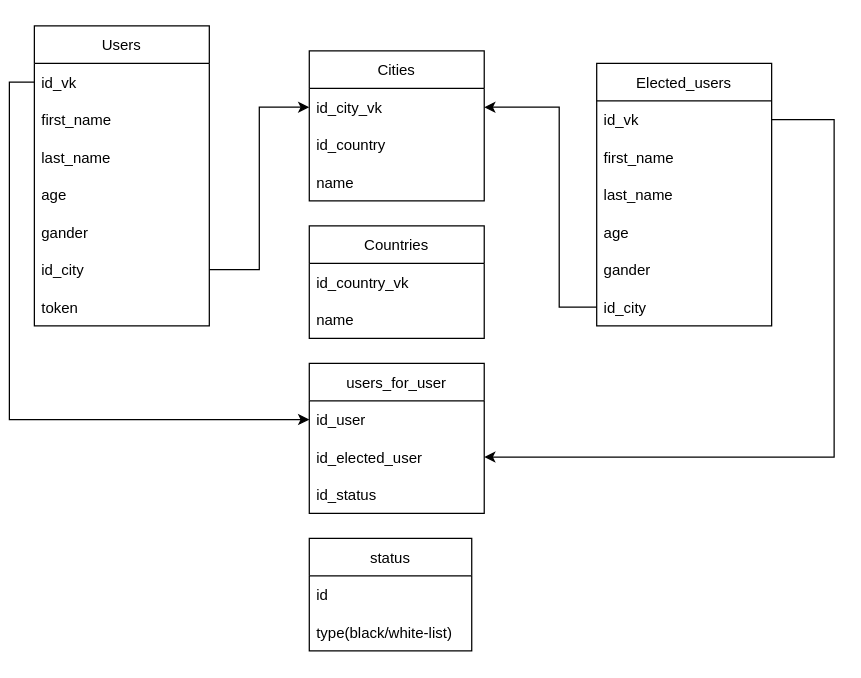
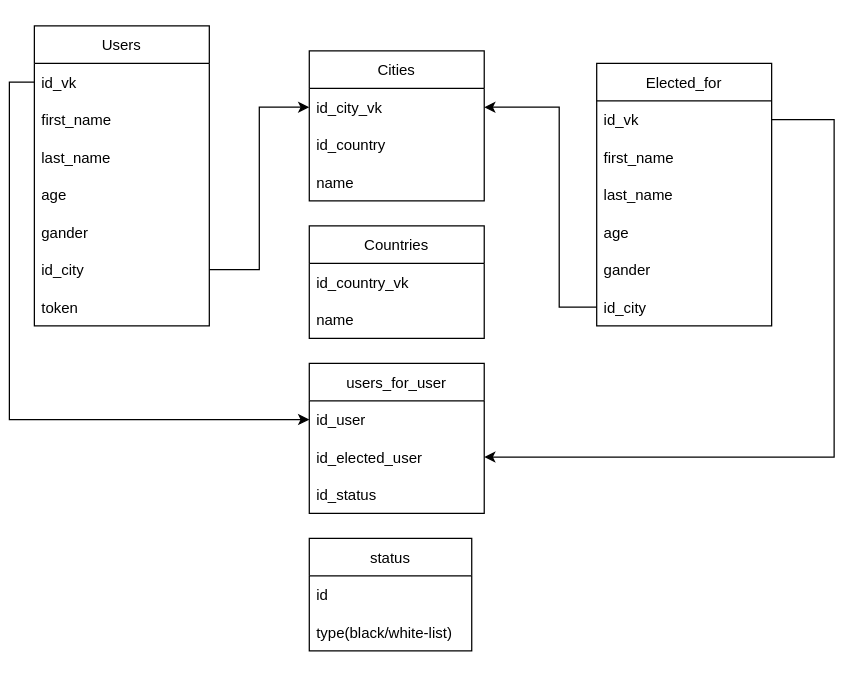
(684, 83) -> (684, 83)
